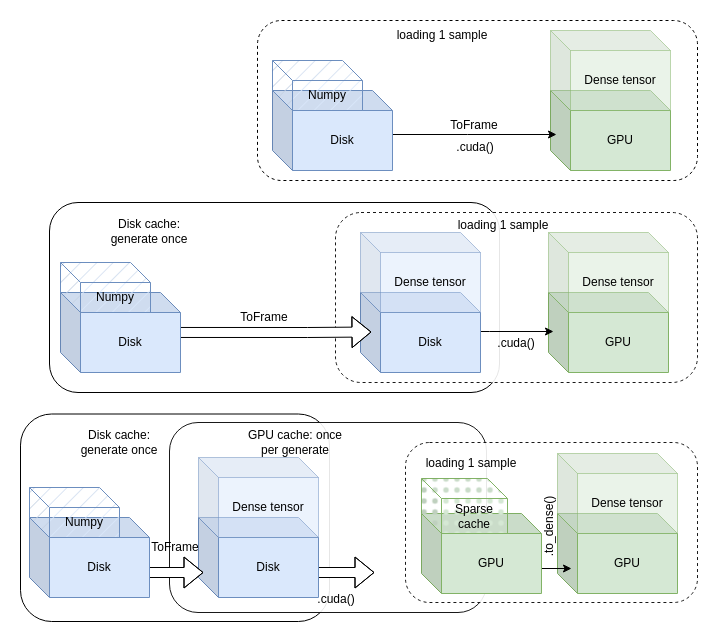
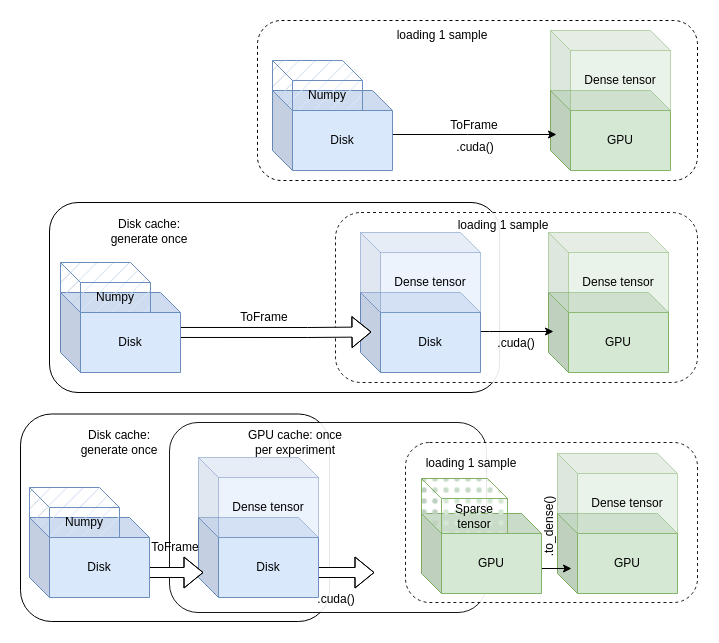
(296, 443) -> (296, 443)
(475, 517) -> (475, 517)
